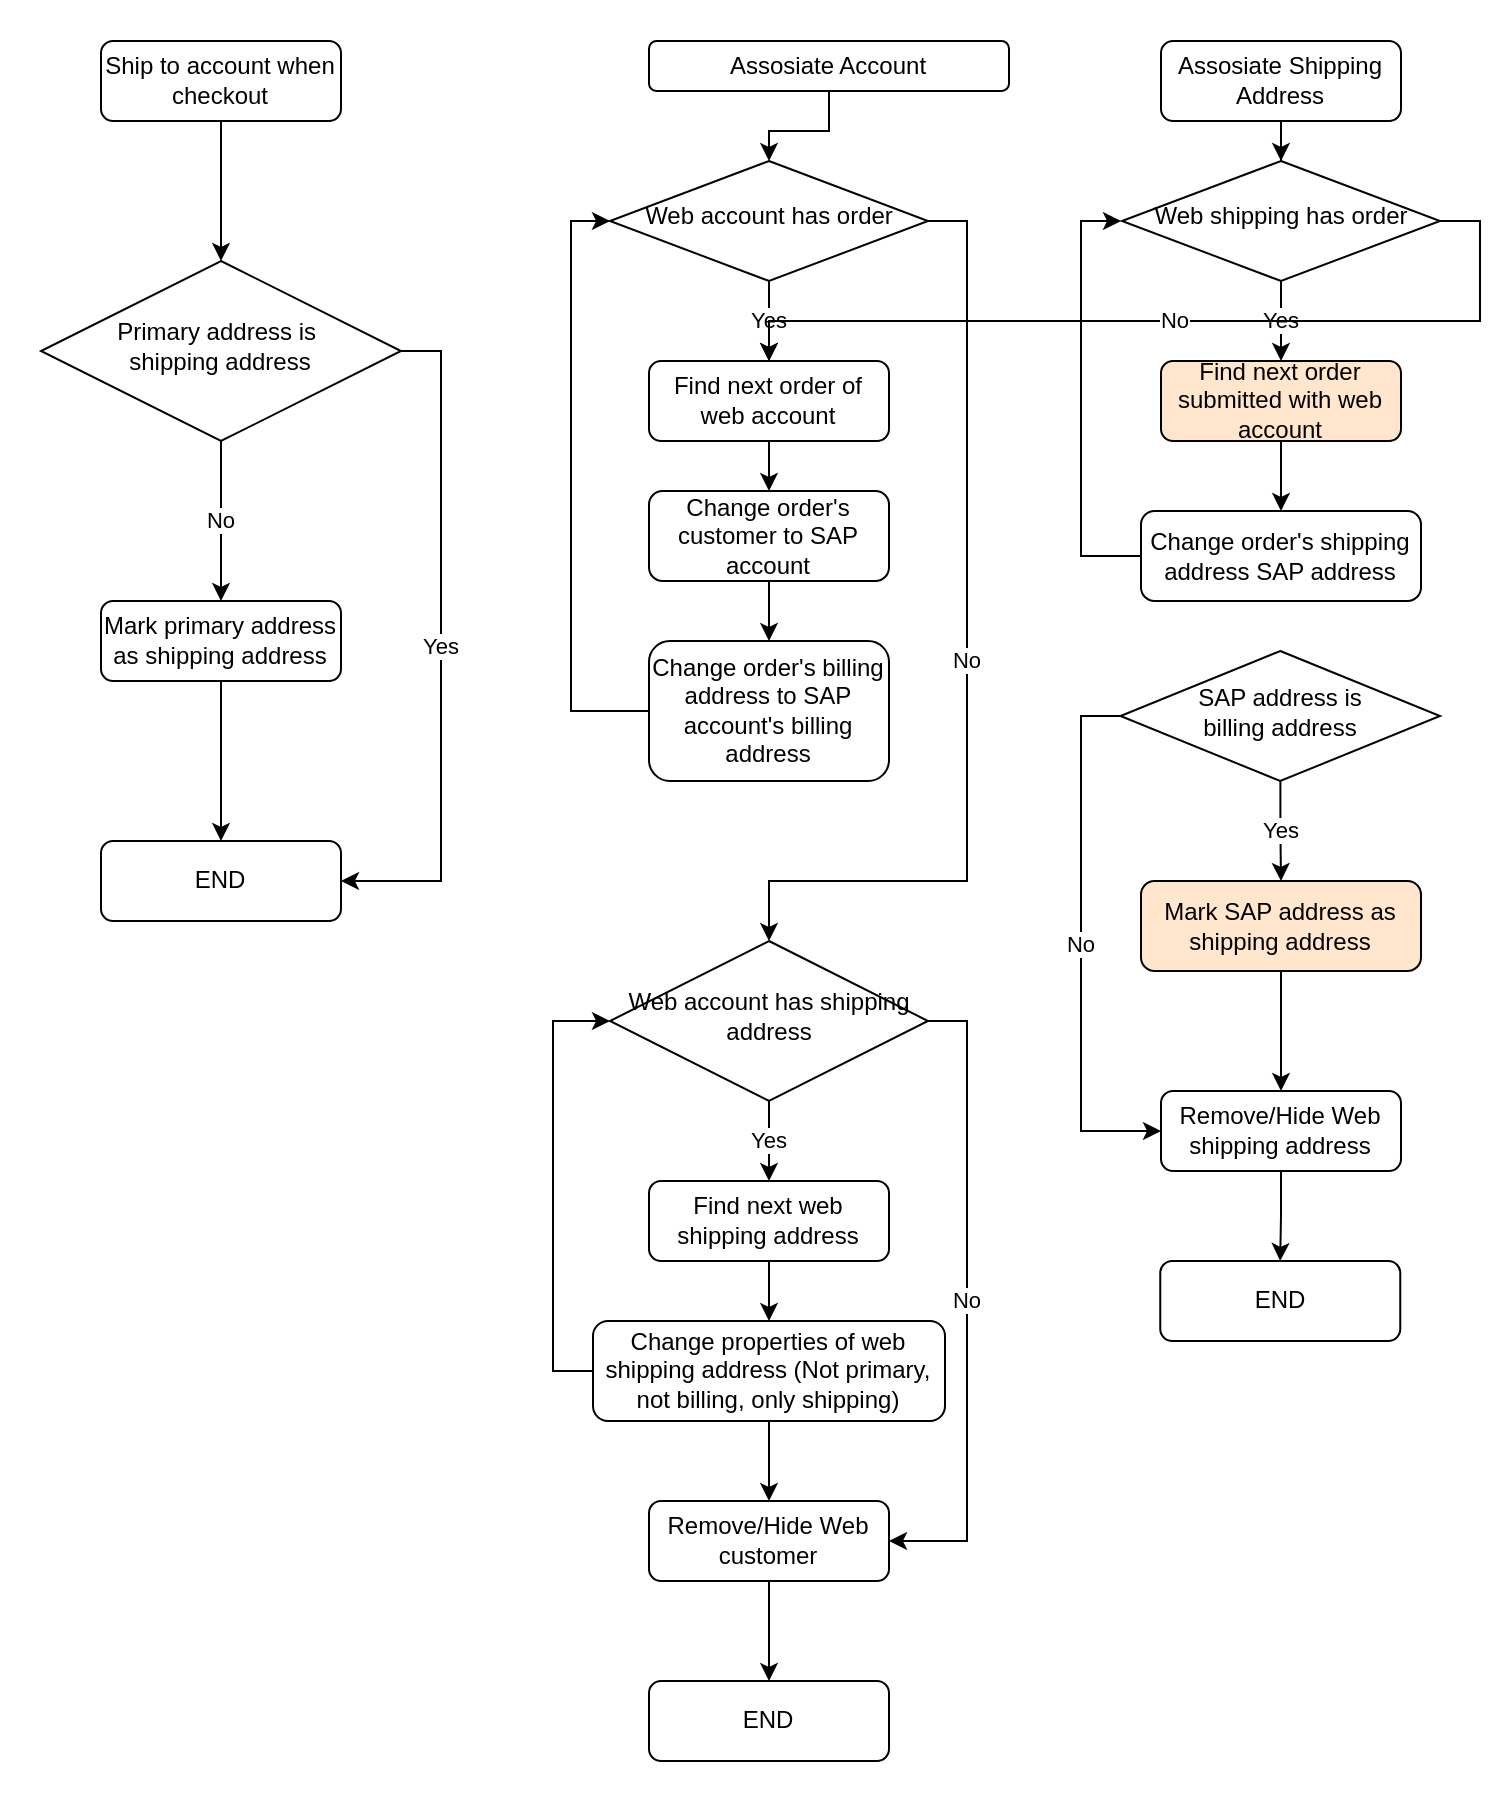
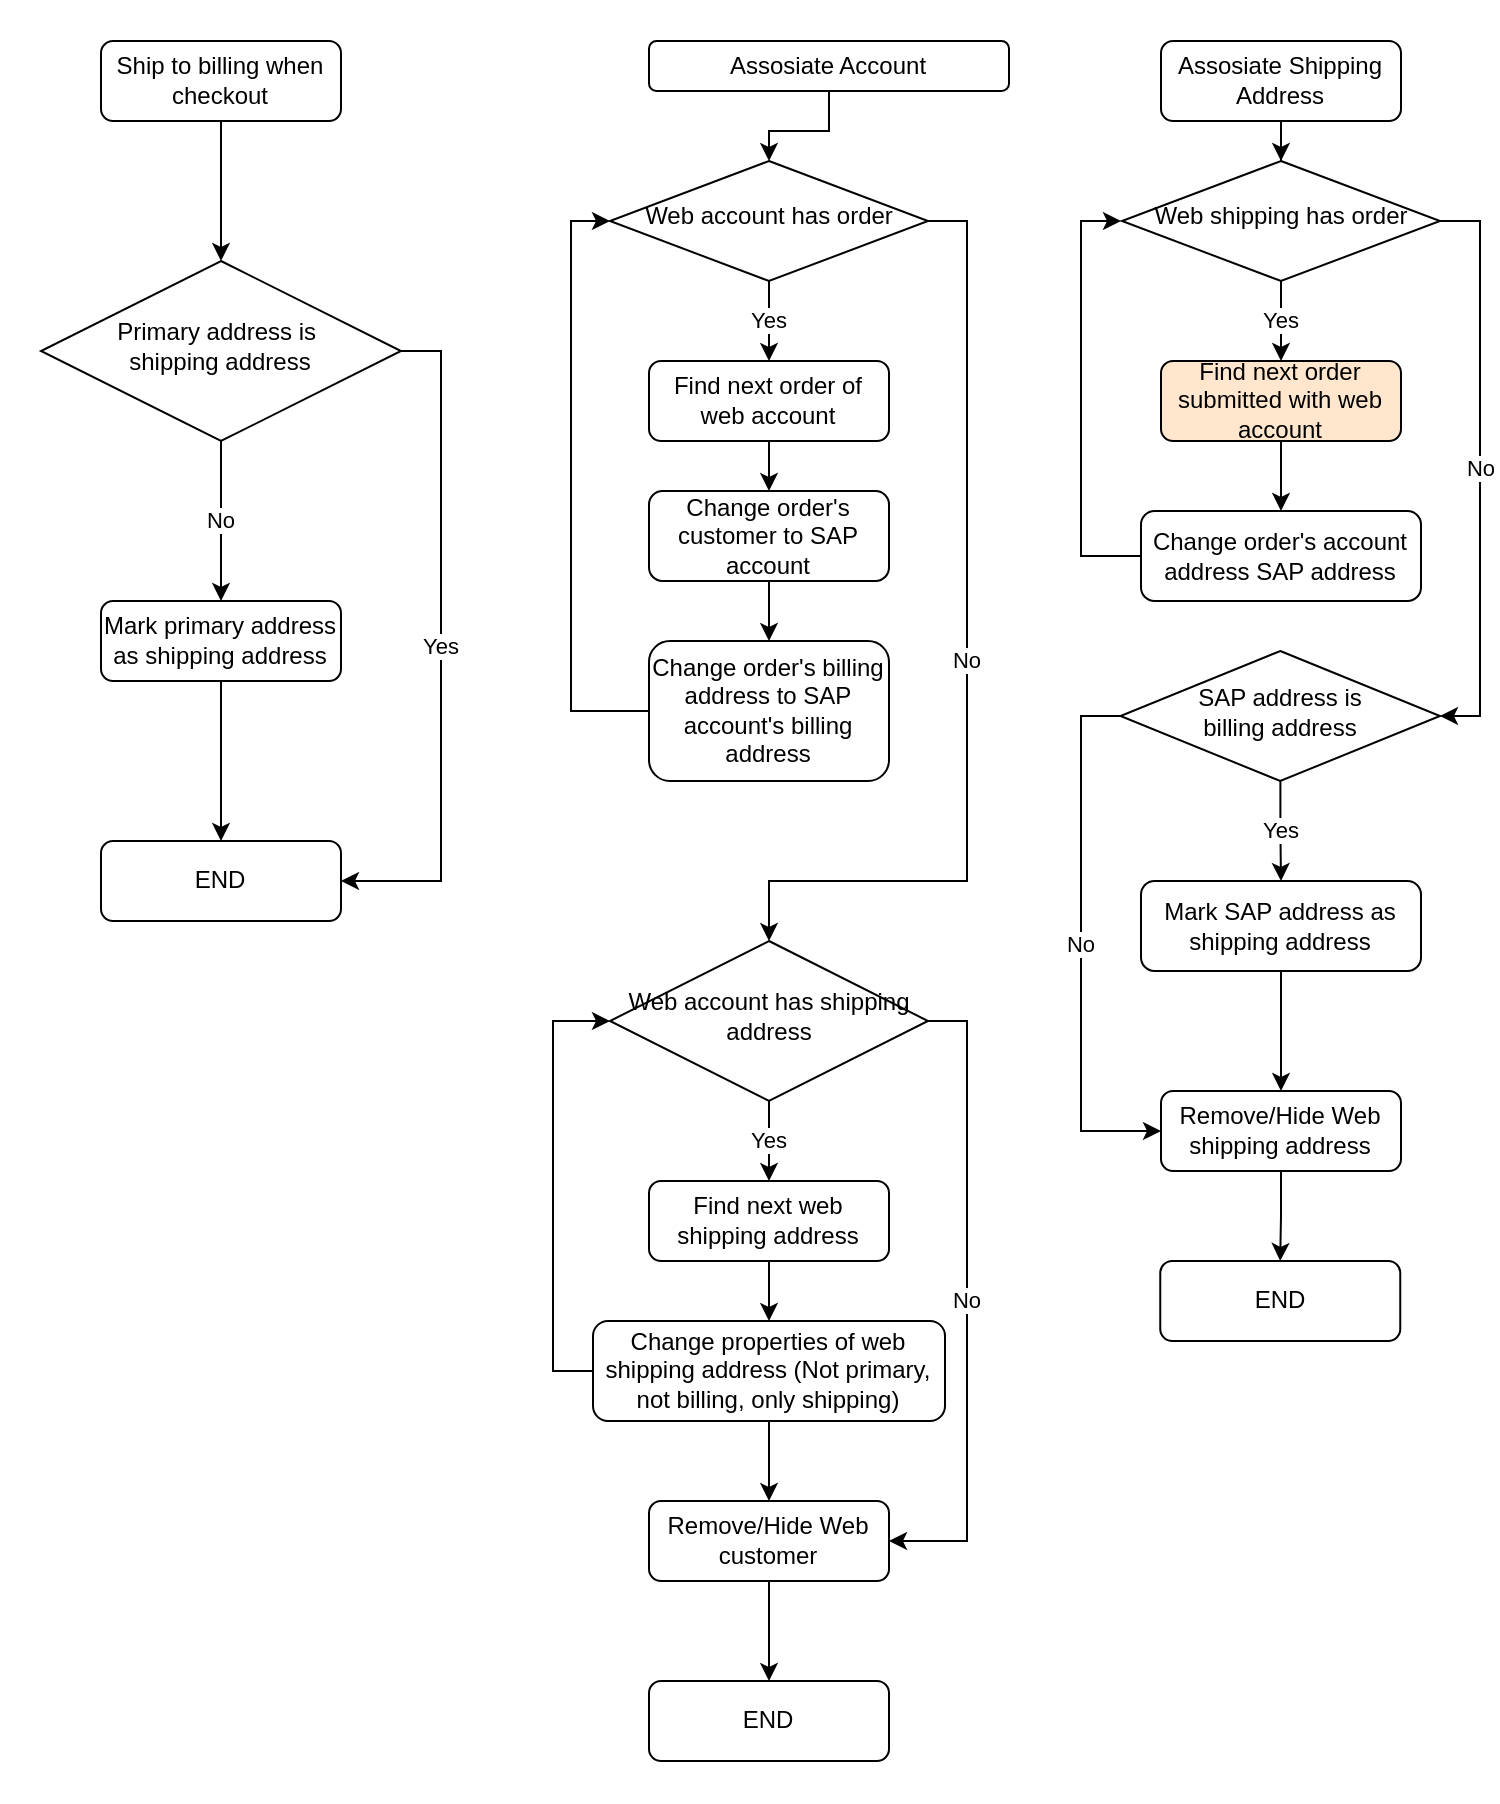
(221, 81) -> (221, 81)
(1128, 321) -> (1480, 530)
(1281, 557) -> (1281, 557)
(1281, 926) -> (1281, 926)
